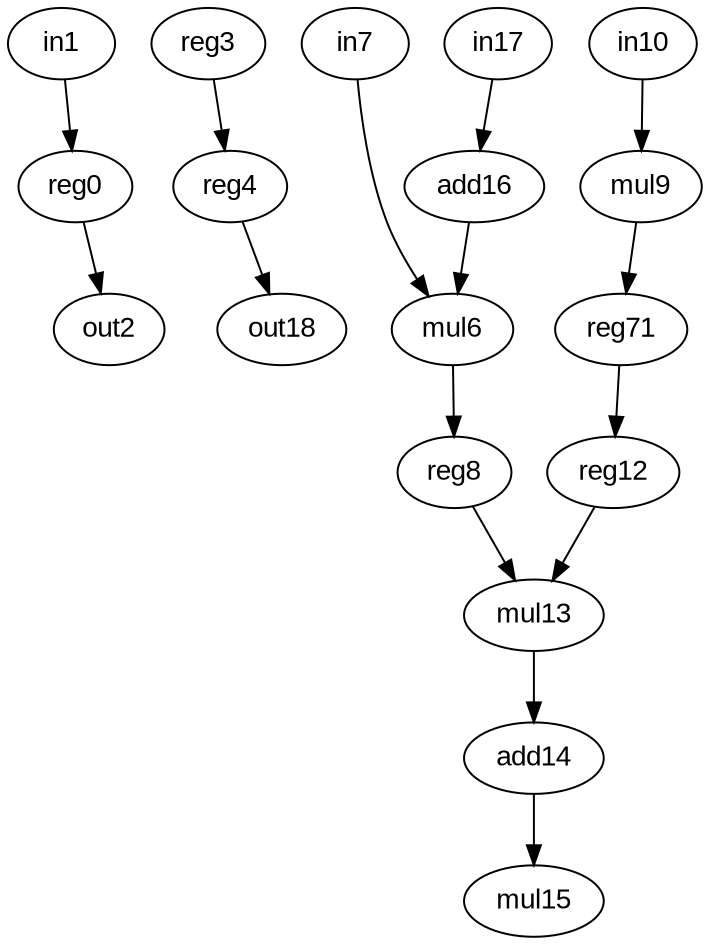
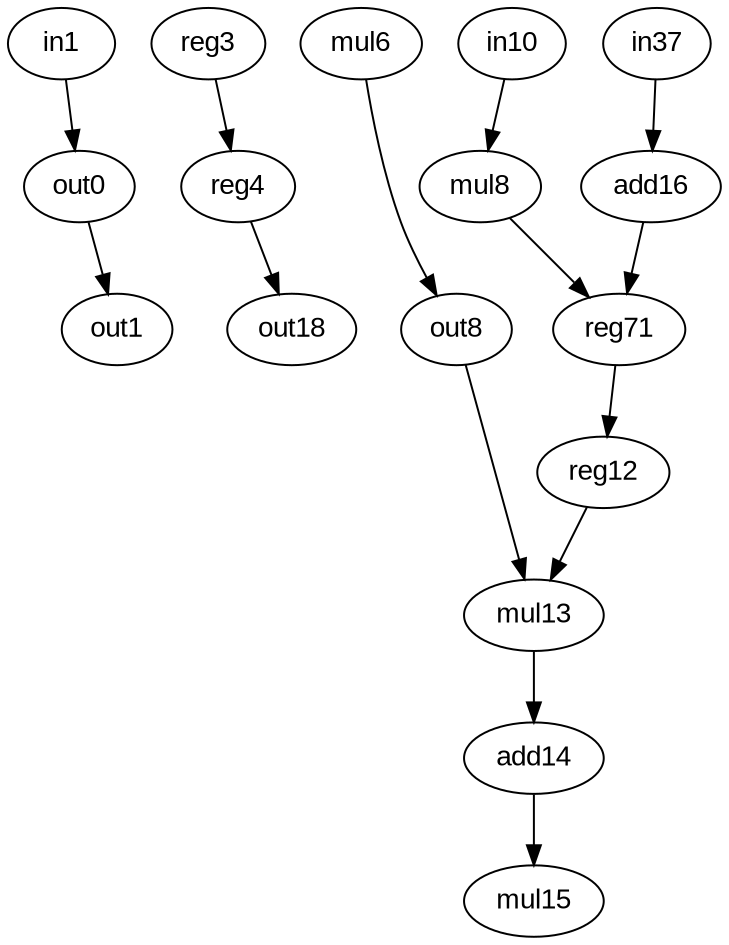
(355, 44) -> none
(498, 44) -> (657, 44)
(75, 187) -> (79, 187)
(641, 187) -> (480, 187)
(465, 248) -> (637, 248)
(109, 329) -> (117, 329)
(455, 472) -> (456, 329)
